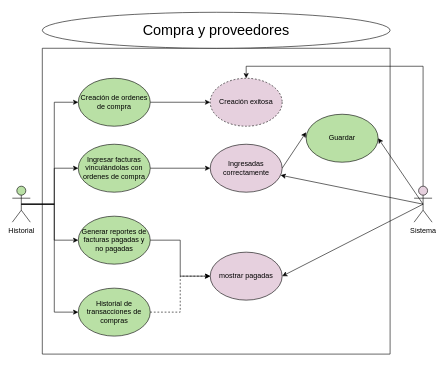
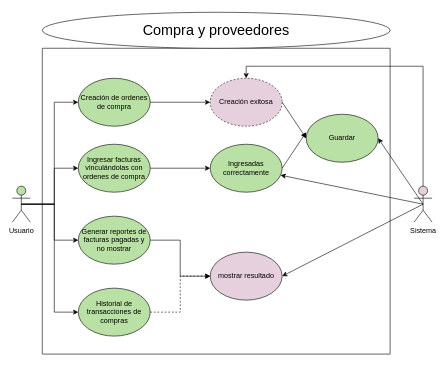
none -> (293, 118)
(246, 168) -> (246, 168)
(22, 231) -> (22, 231)
(114, 240) -> (114, 240)
(246, 276) -> (246, 276)
